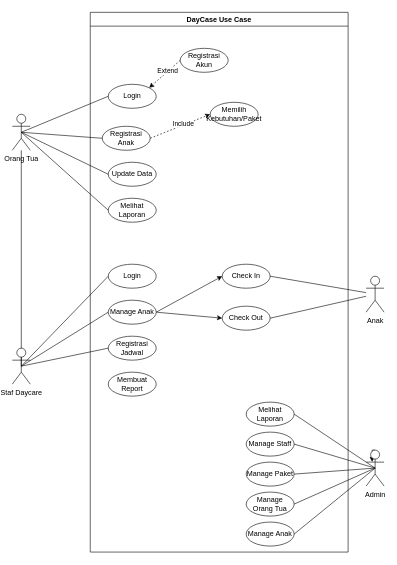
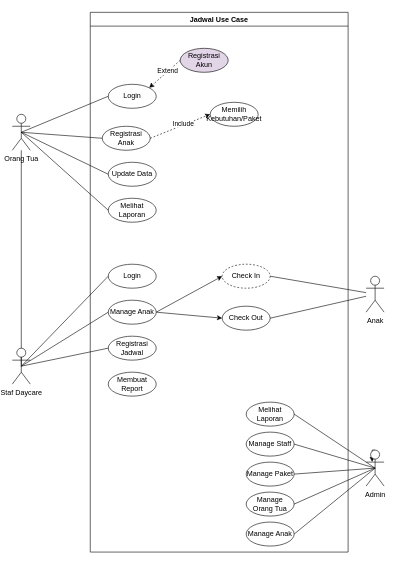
(219, 20) -> (219, 20)
(204, 60) -> (204, 60)
(246, 276) -> (246, 276)
